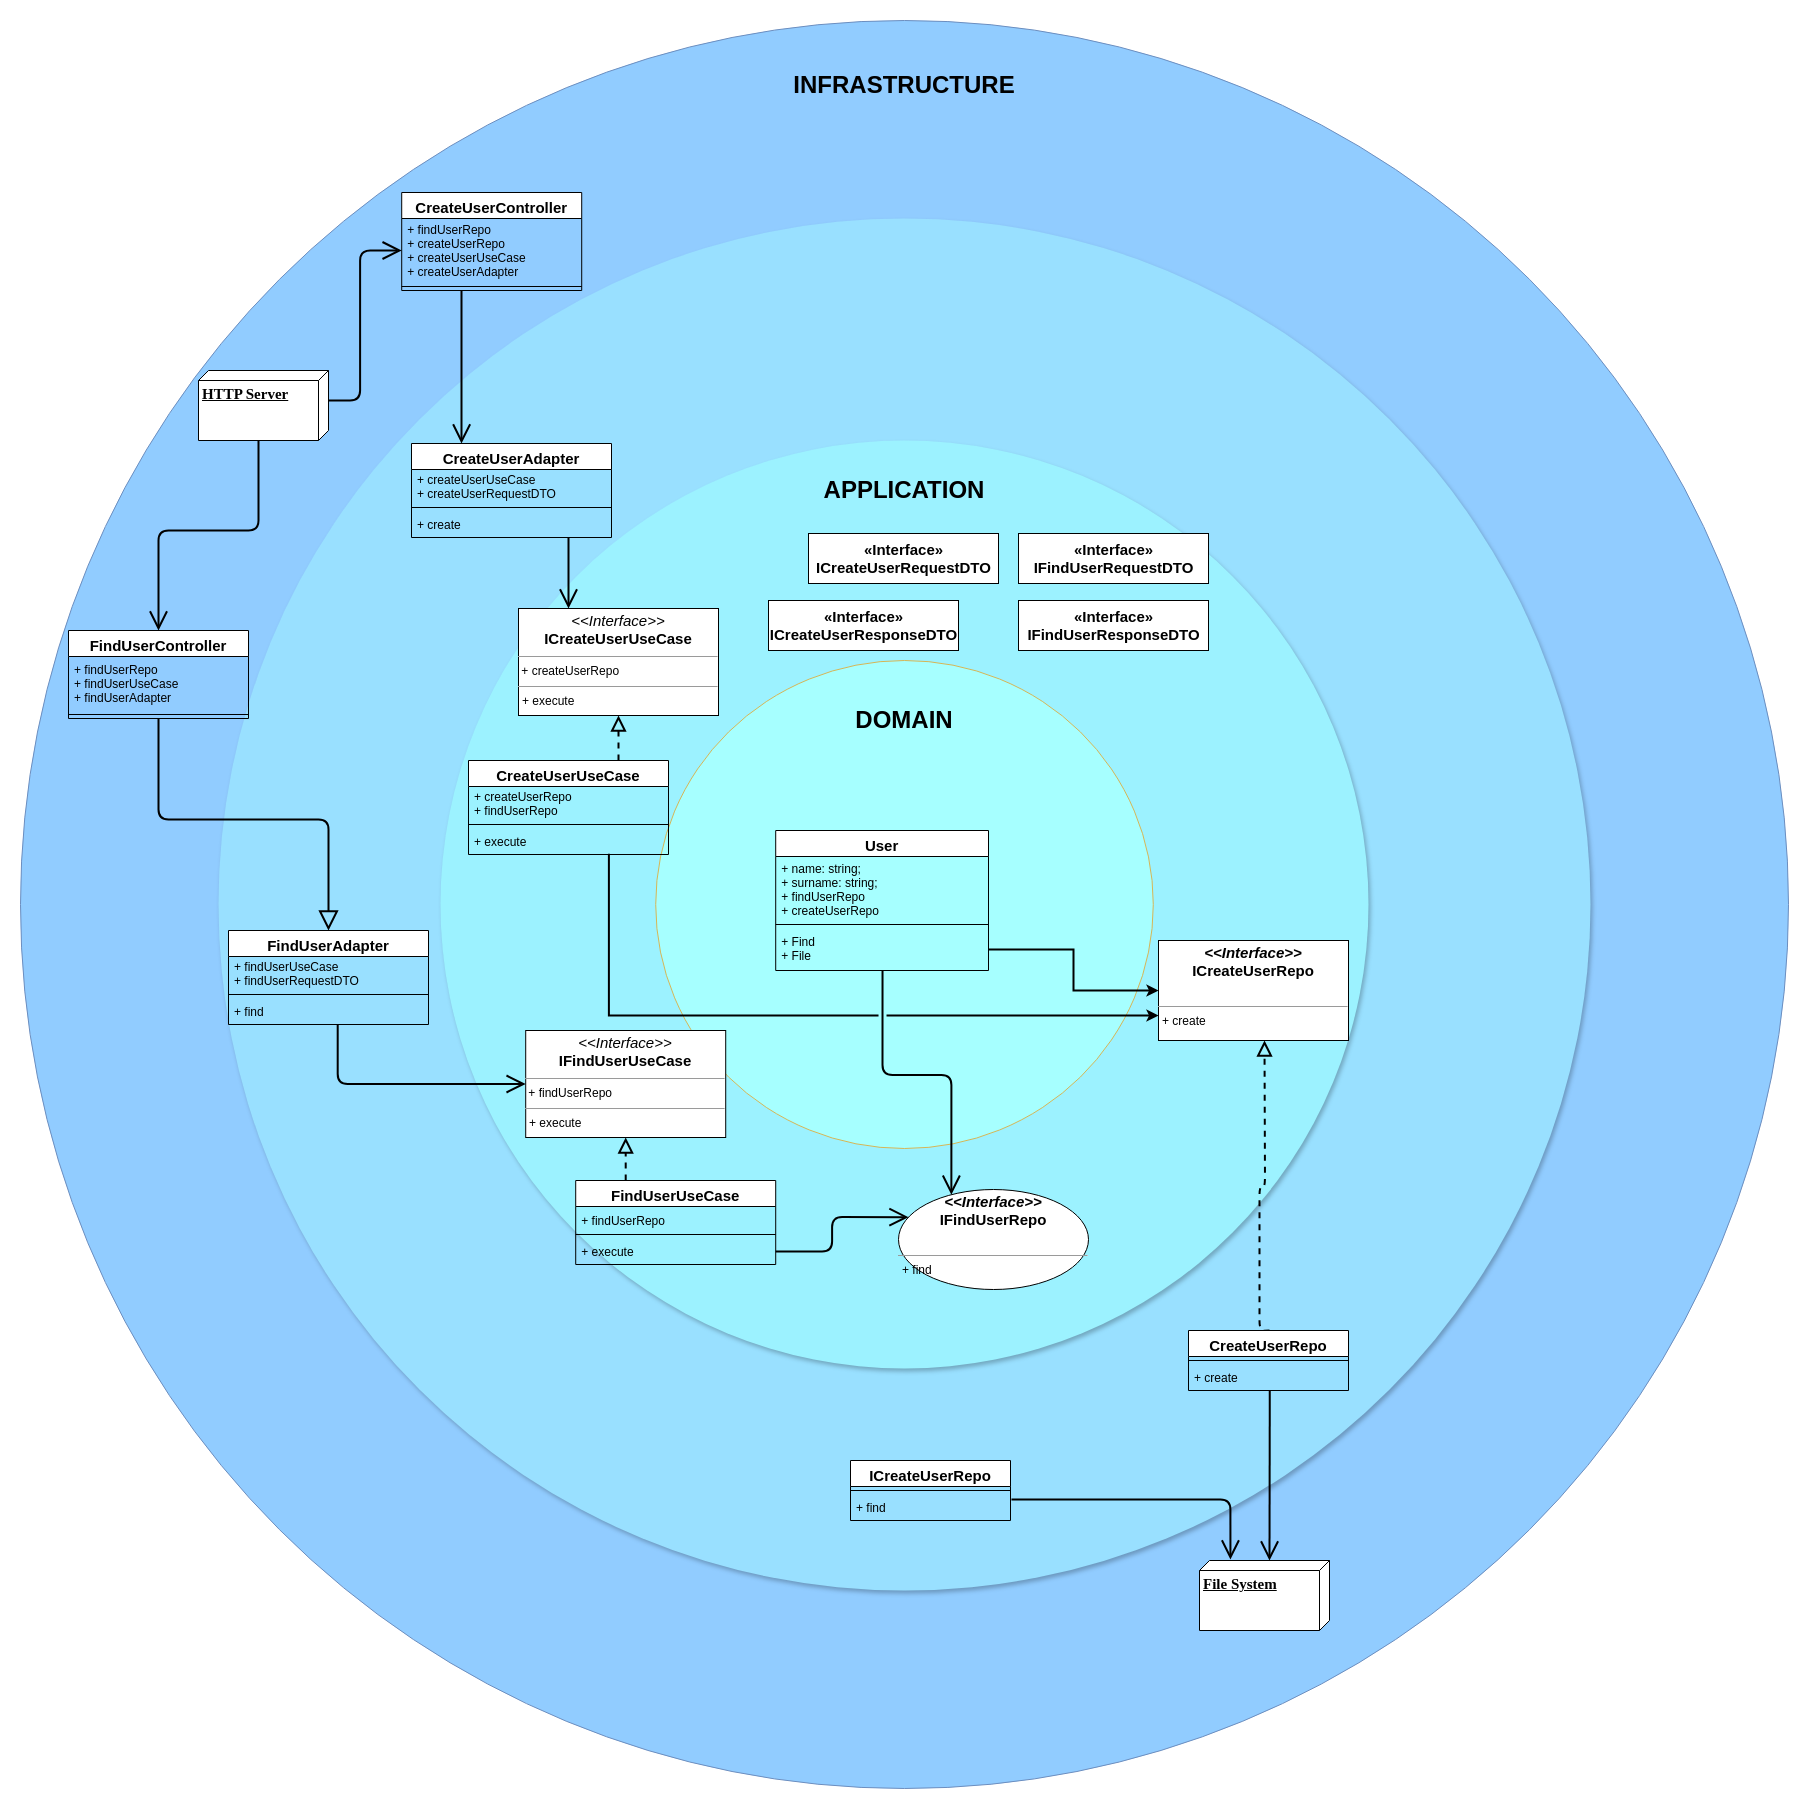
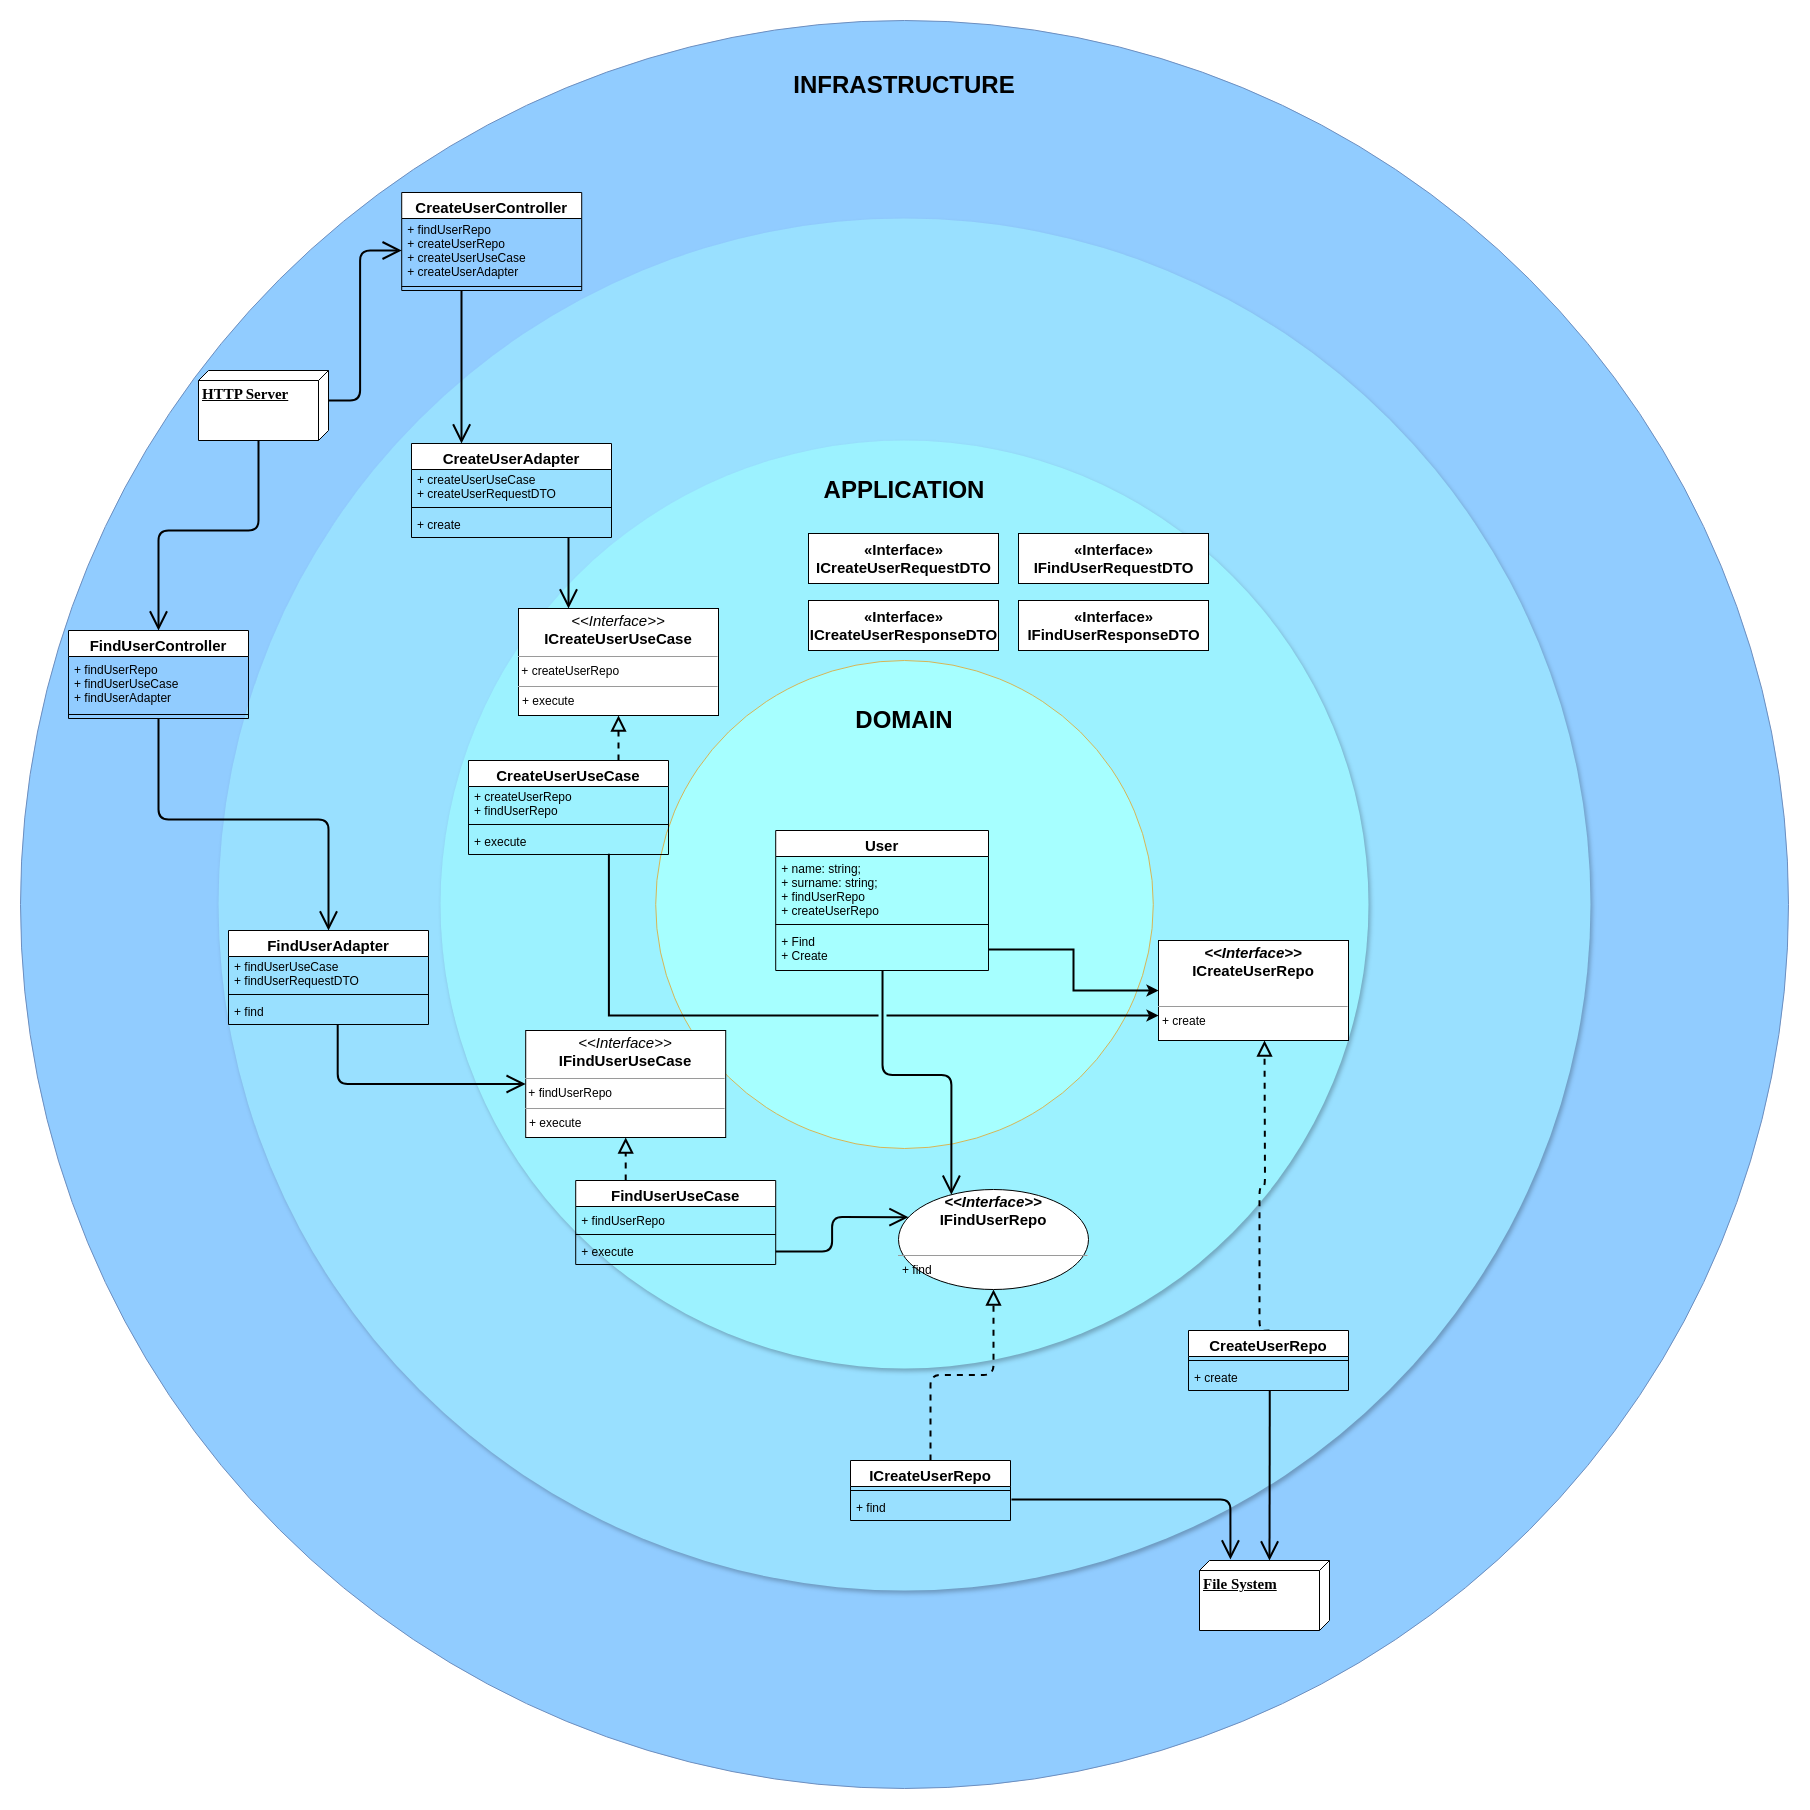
(864, 626) -> (904, 626)
(329, 909) -> (329, 917)
(798, 942) -> (798, 942)
none -> (956, 1375)
